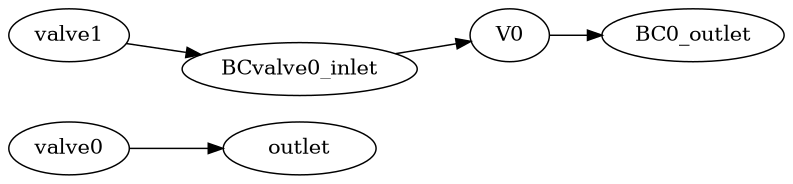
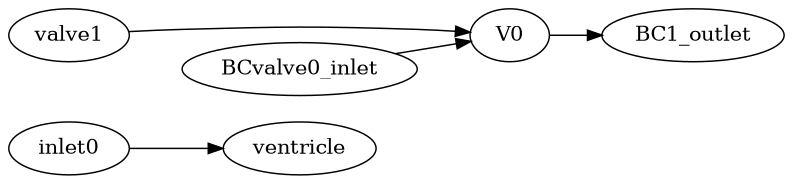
(693, 35) -> (693, 35)
(156, 48) -> (292, 27)
(69, 148) -> (69, 148)
(300, 148) -> (300, 148)
